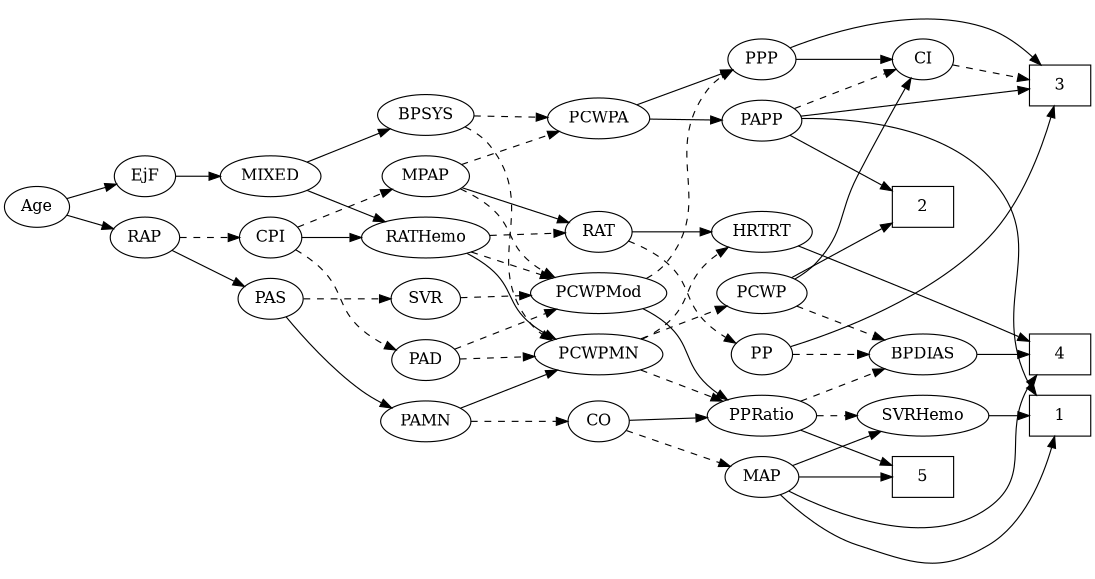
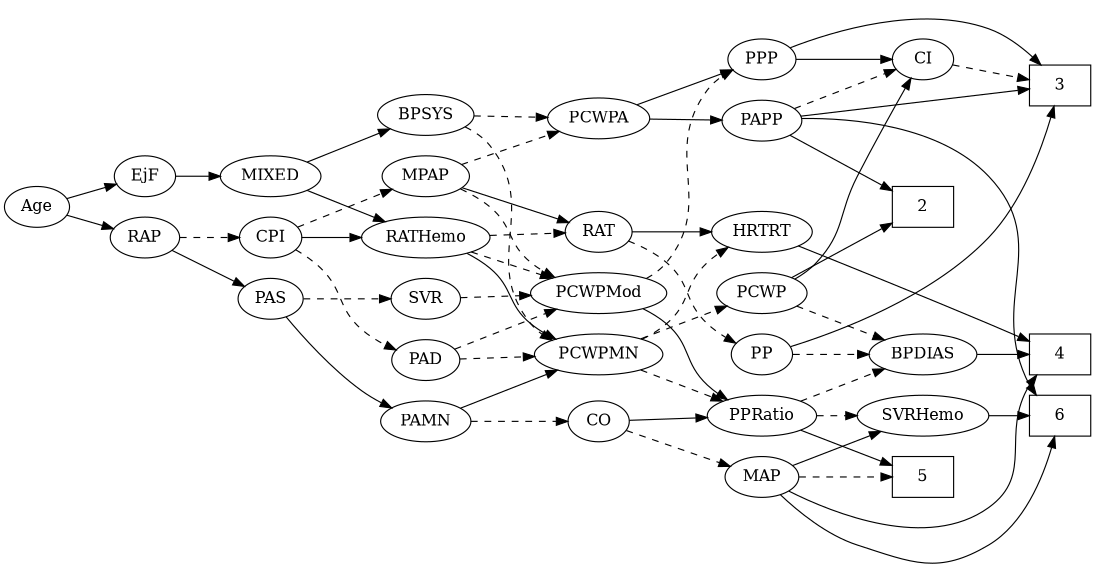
(1060, 416) -> (1060, 416)
(840, 477) -> (840, 477)
